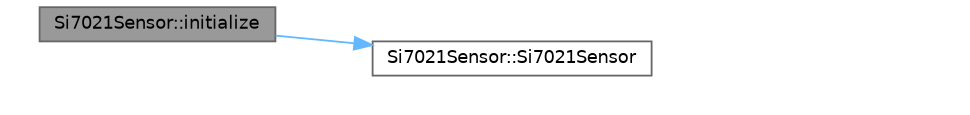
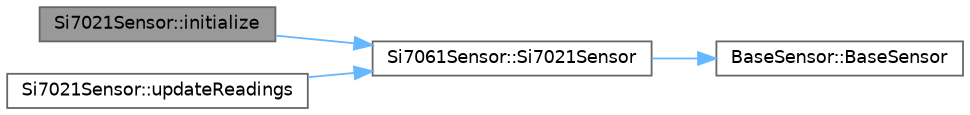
(512, 58) -> (512, 58)
none -> (840, 58)
none -> (157, 91)
